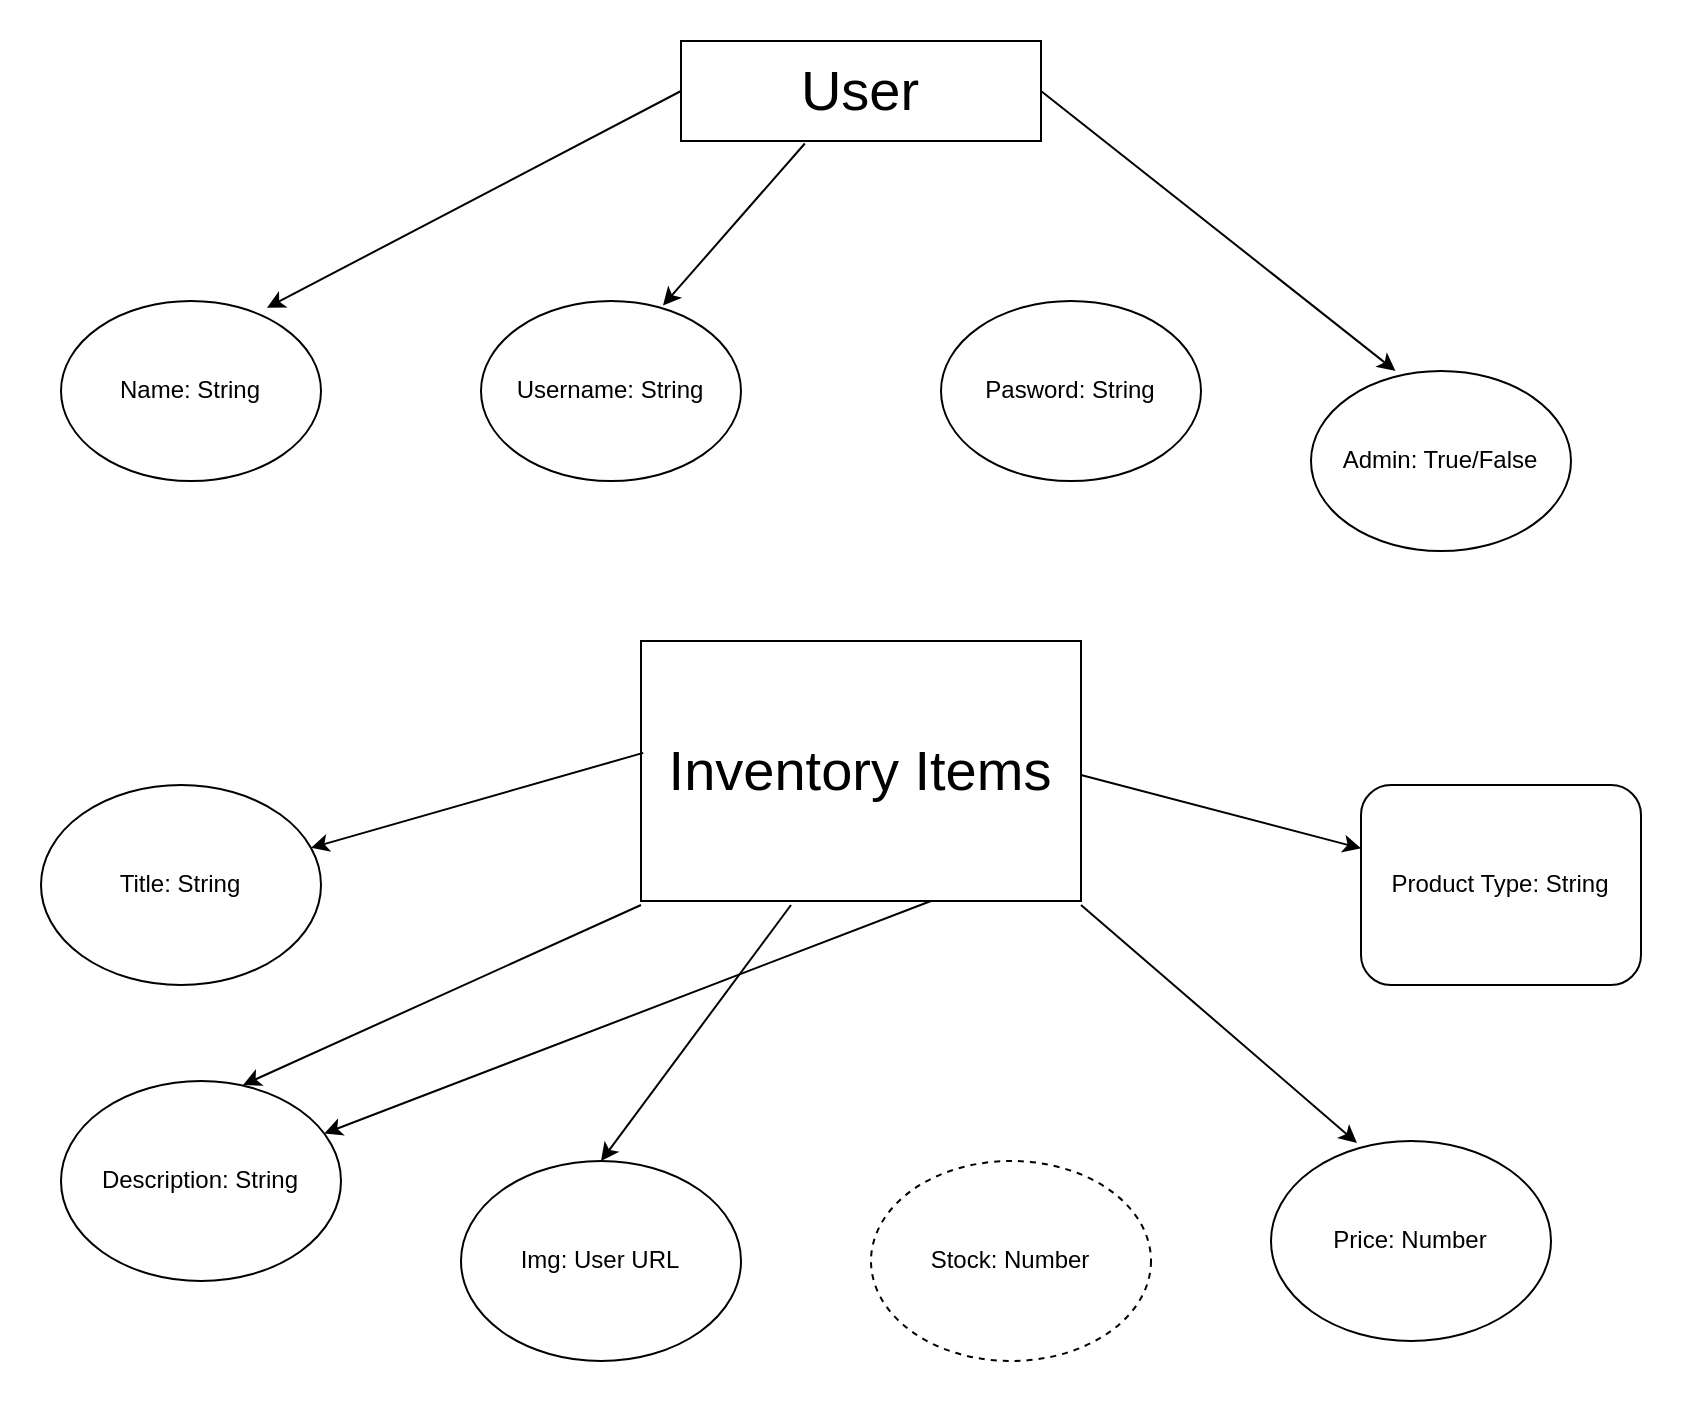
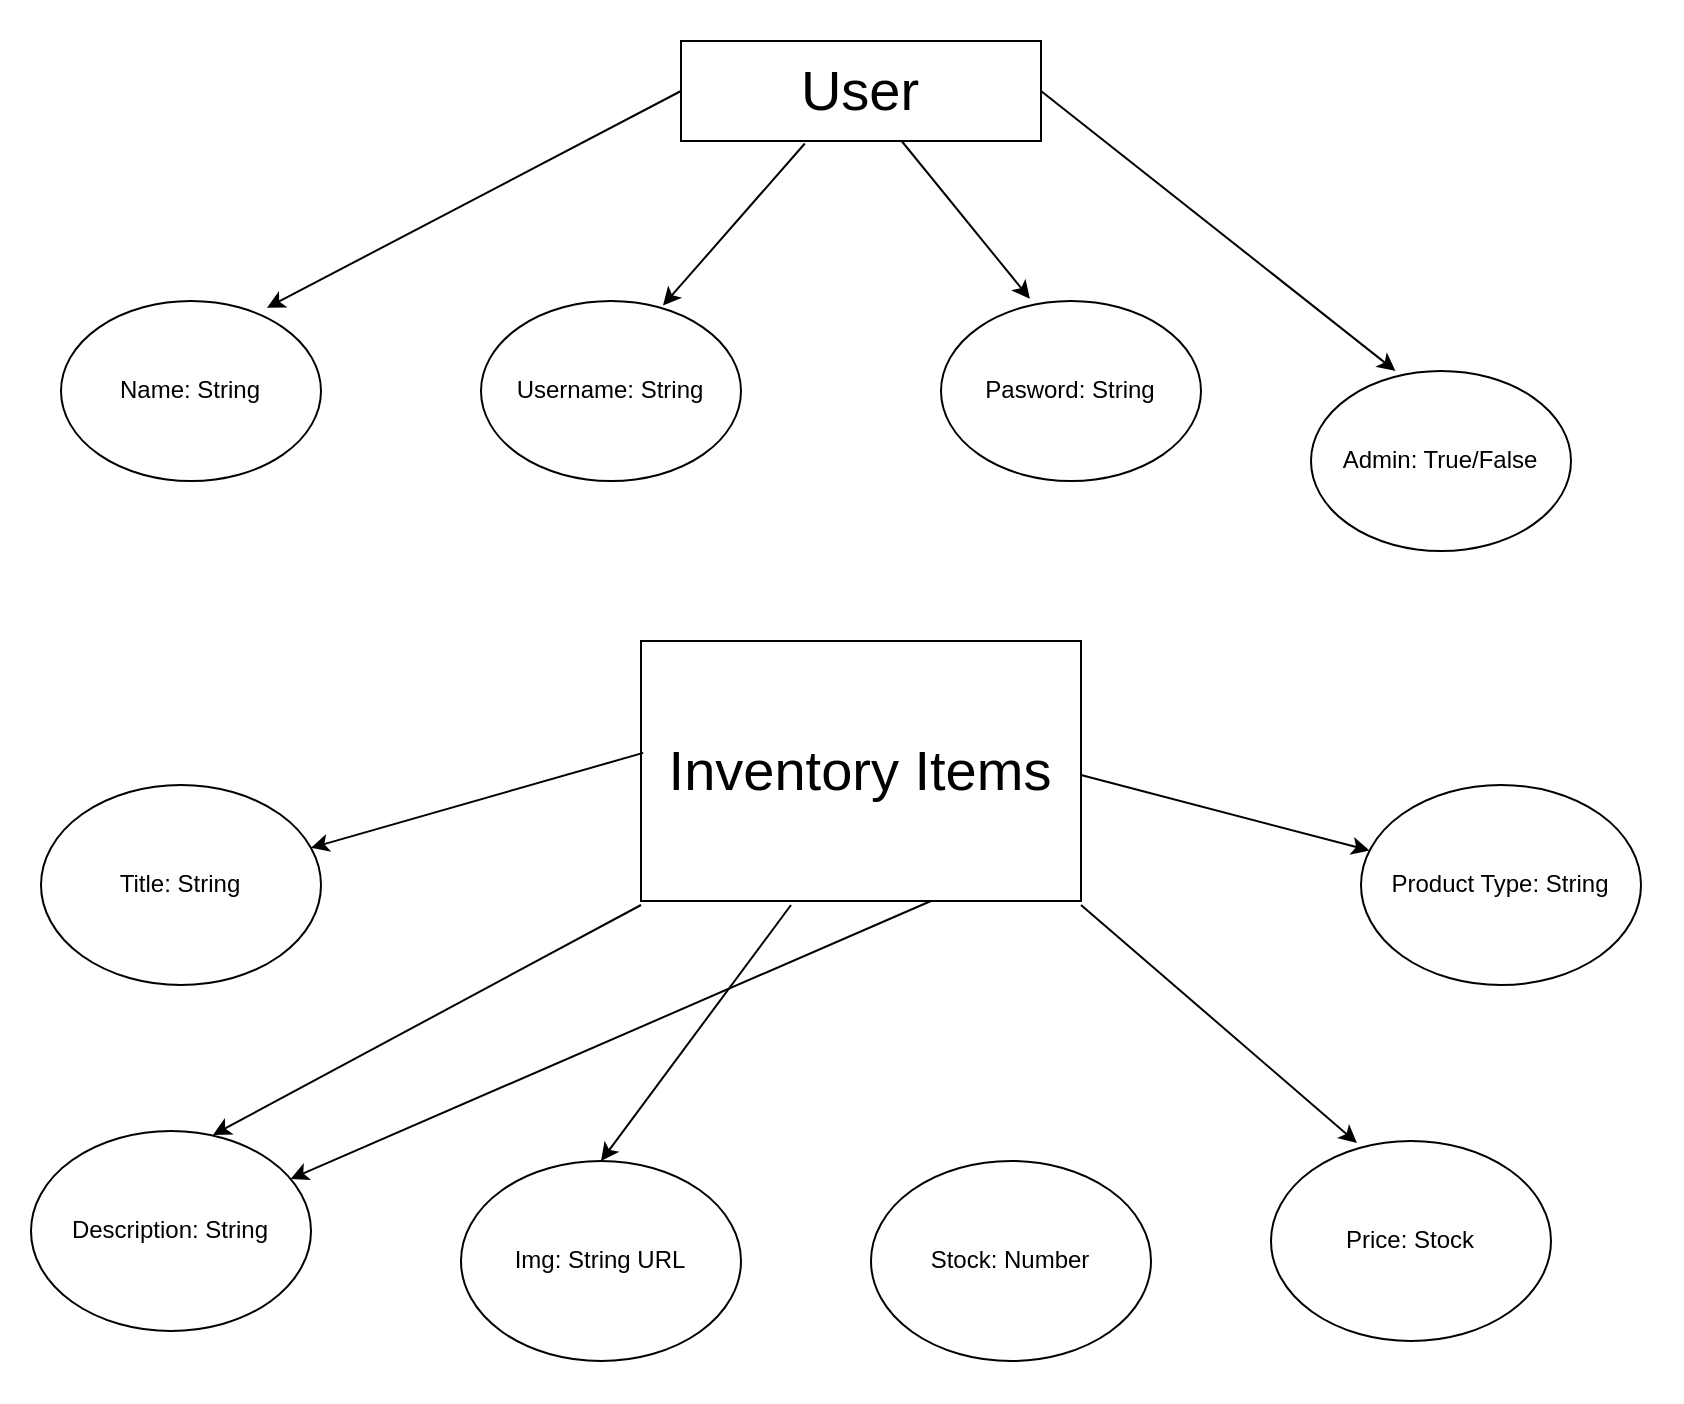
none -> (962, 215)
(1501, 885) -> (1501, 885)
(201, 1181) -> (171, 1231)
(1411, 1241) -> (1411, 1241)
(601, 1261) -> (601, 1261)
(1011, 1261) -> (1011, 1261)
